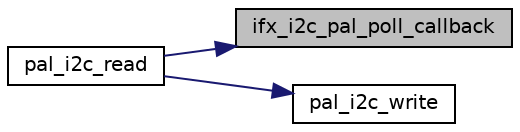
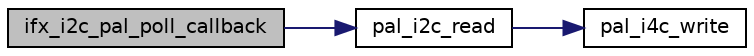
(190, 52) -> (310, 28)
(374, 104) -> (665, 28)
